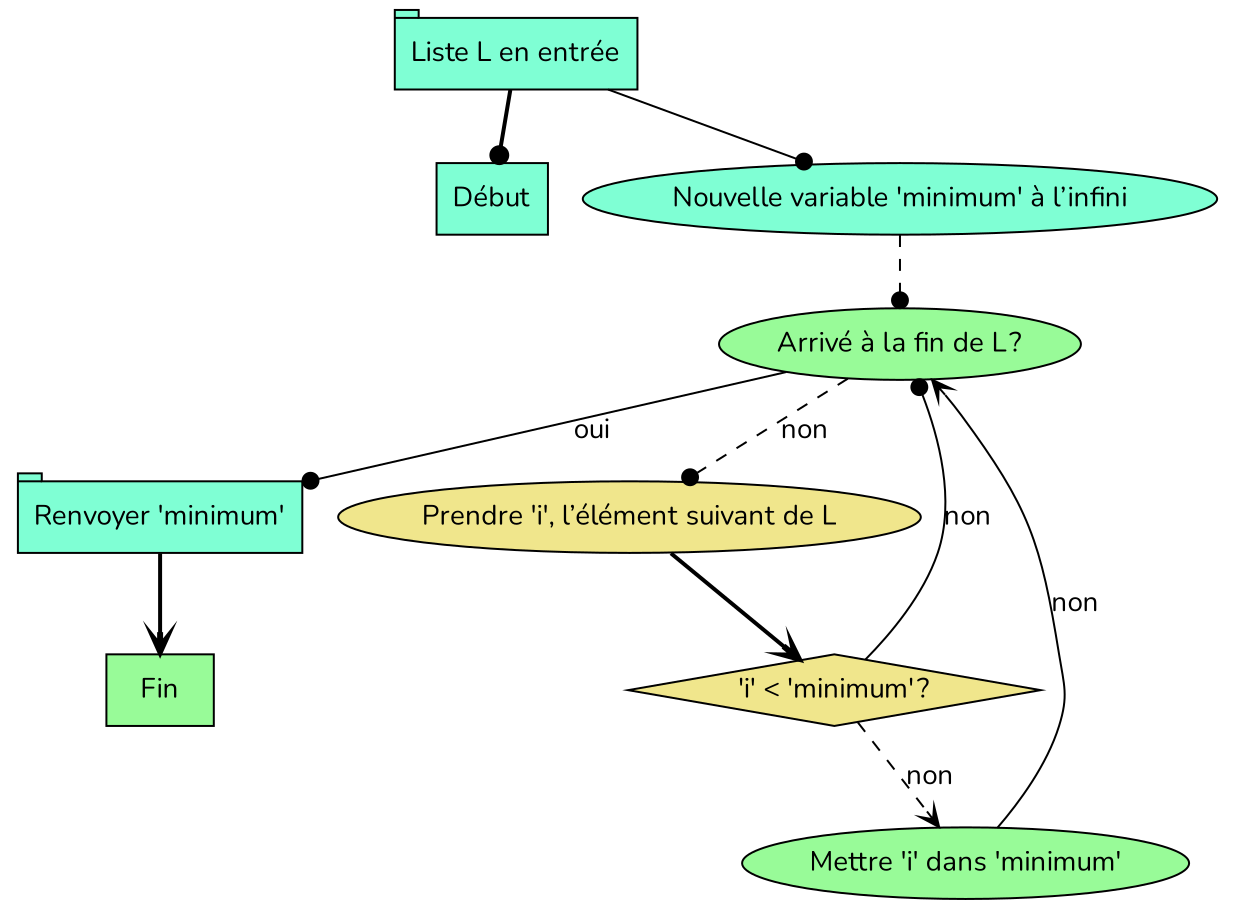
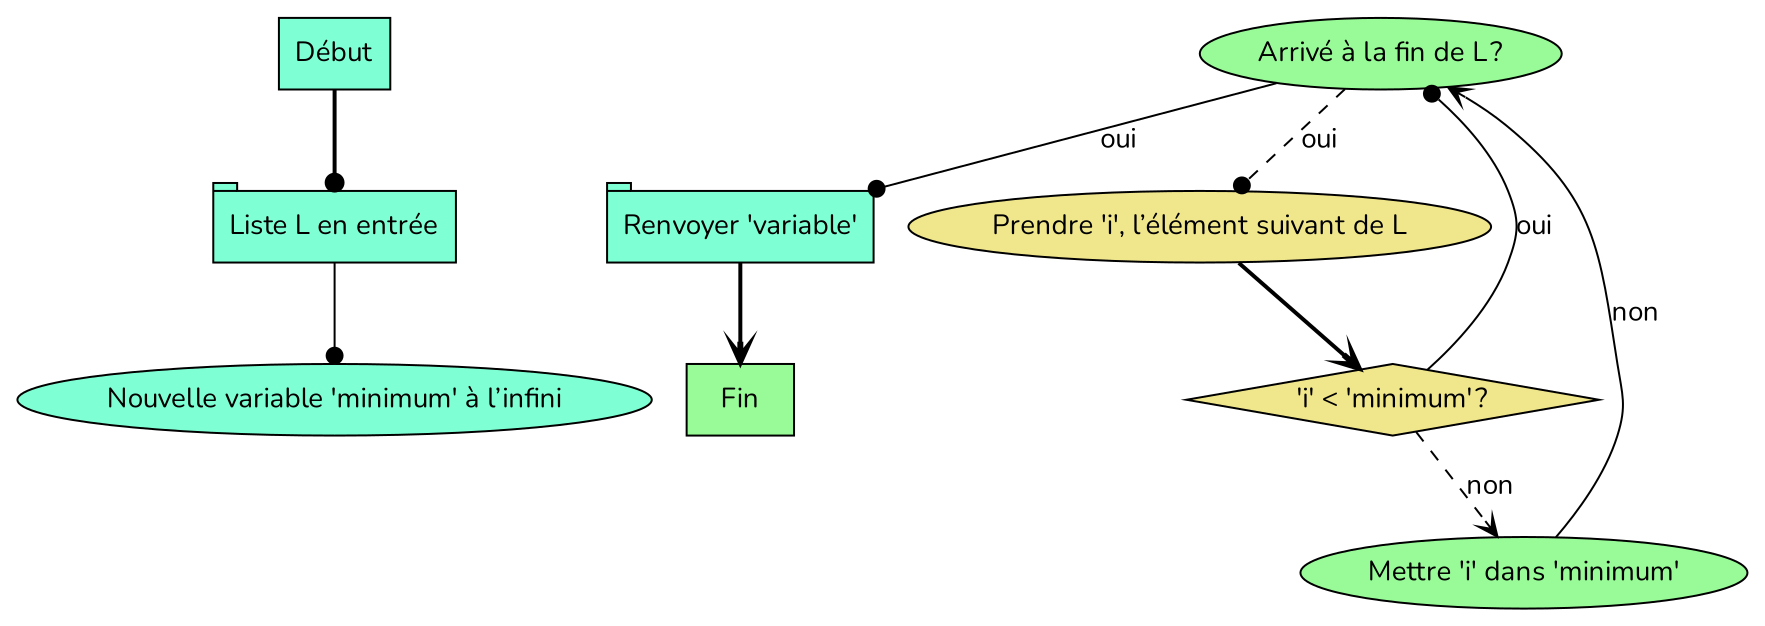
(506, 118) -> (335, 132)
(900, 264) -> none
(805, 431) -> (1320, 140)
(160, 517) -> (740, 227)
(969, 517) -> (1535, 227)
